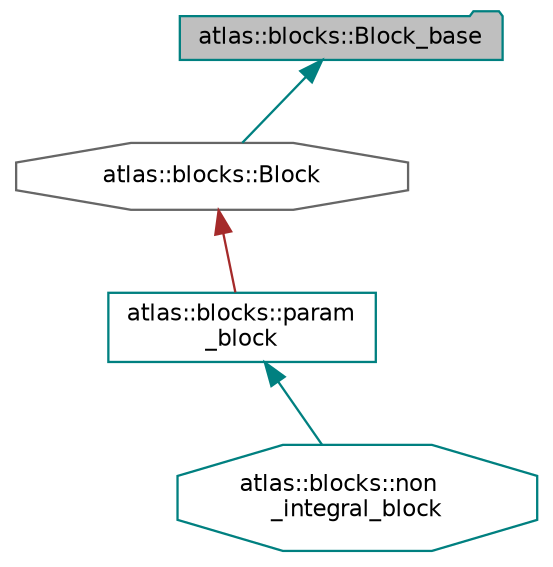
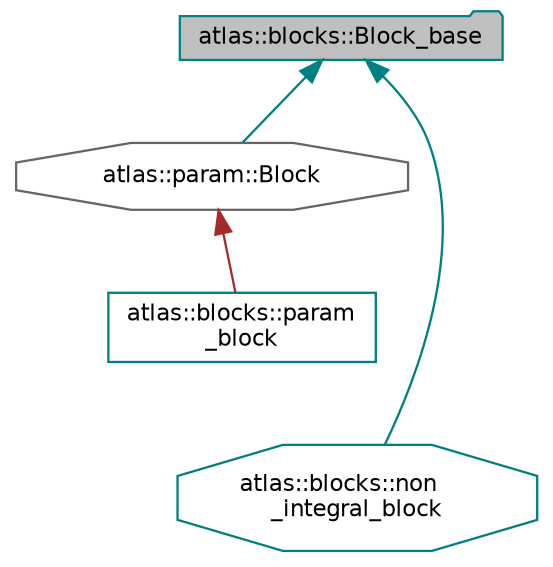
(212, 176) -> (212, 176)
(300, 413) -> (441, 257)
